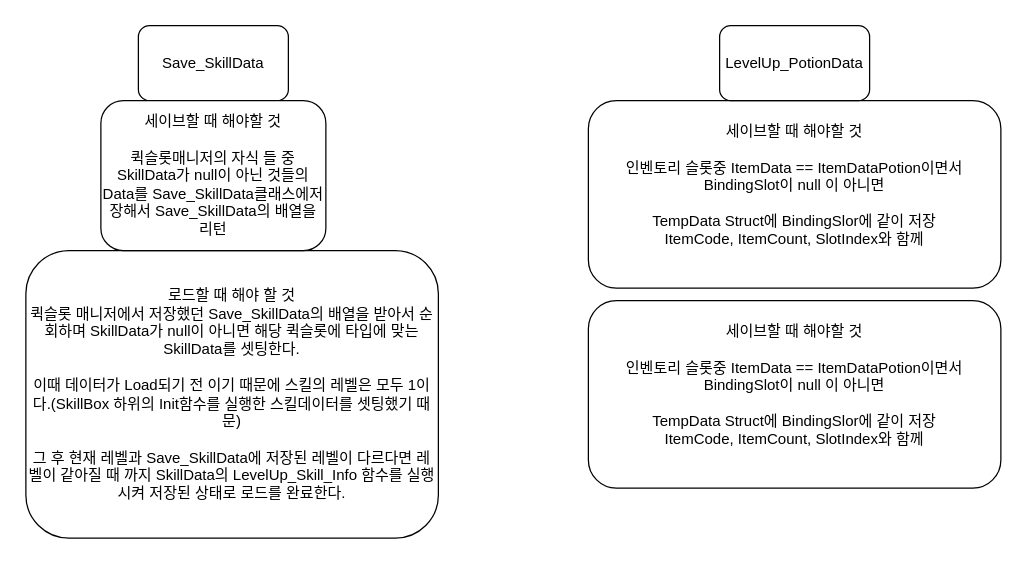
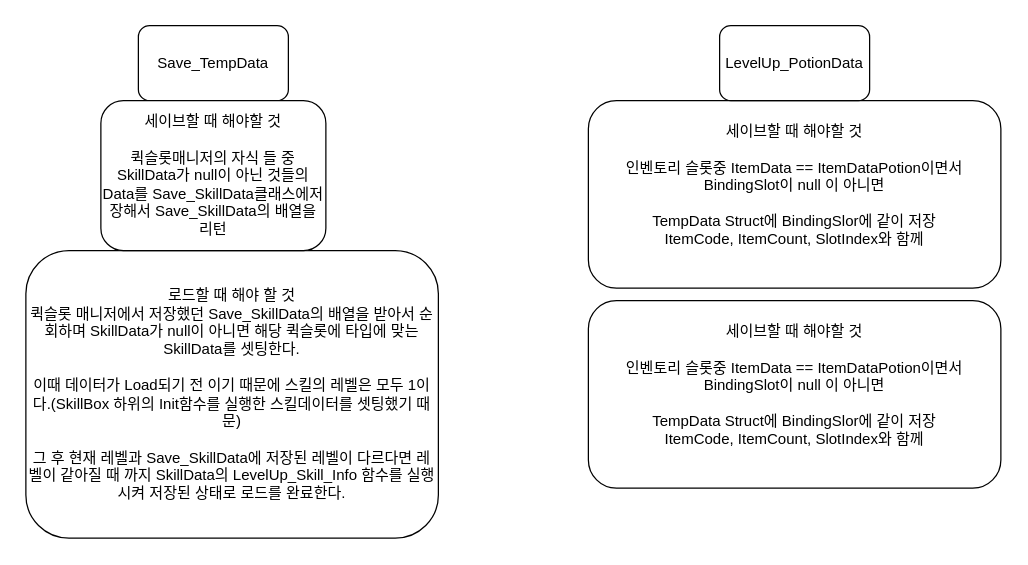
(213, 63) -> (213, 63)
